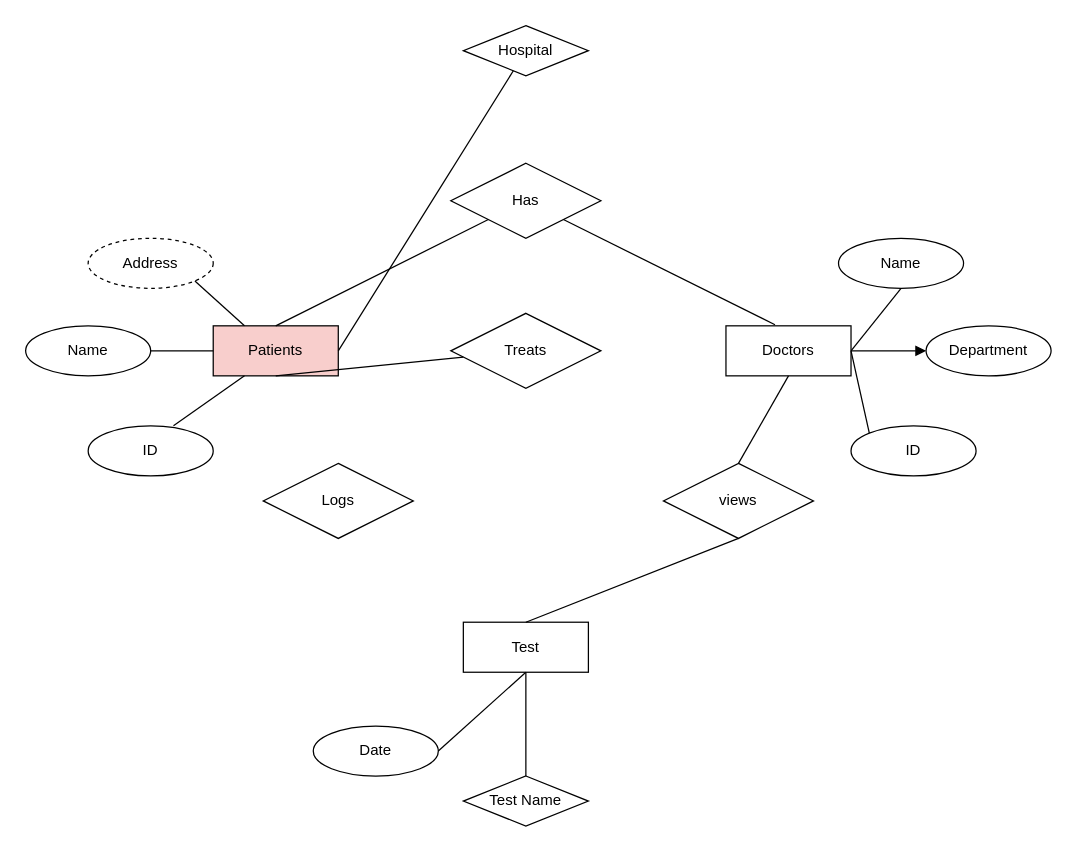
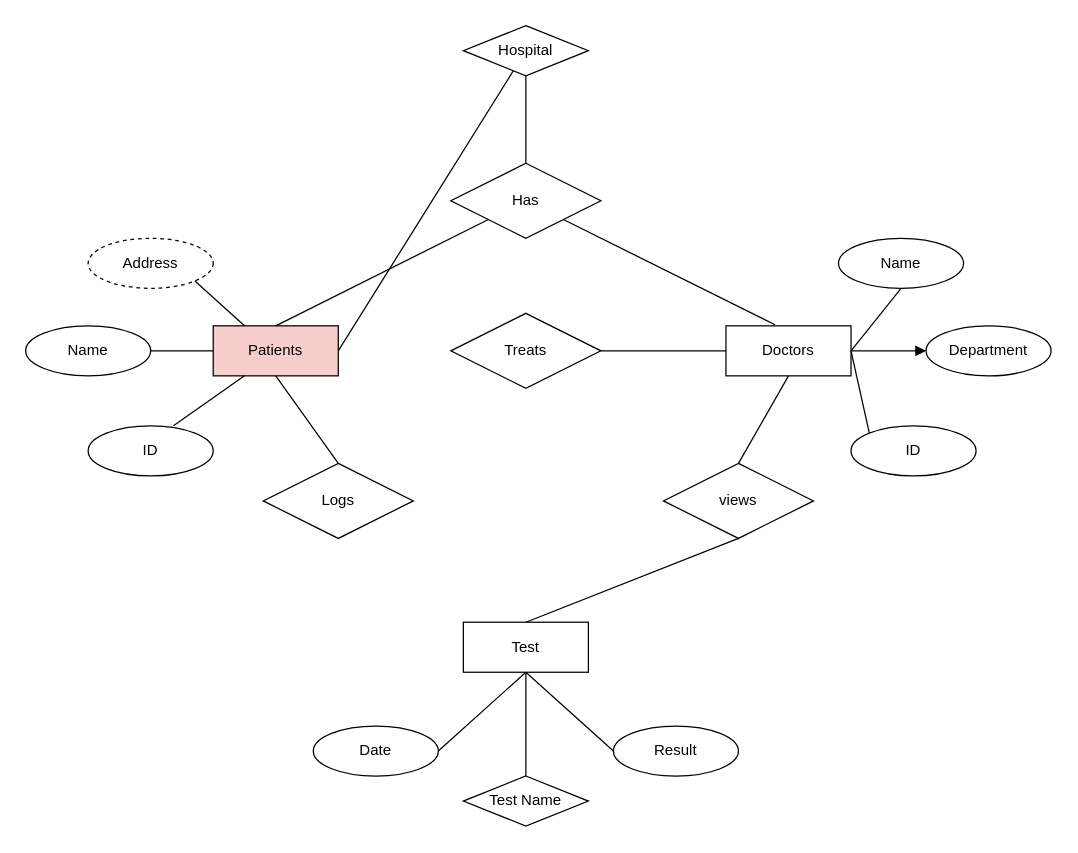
none -> (526, 119)
none -> (663, 351)
(369, 366) -> (307, 419)
none -> (570, 712)
none -> (676, 751)
